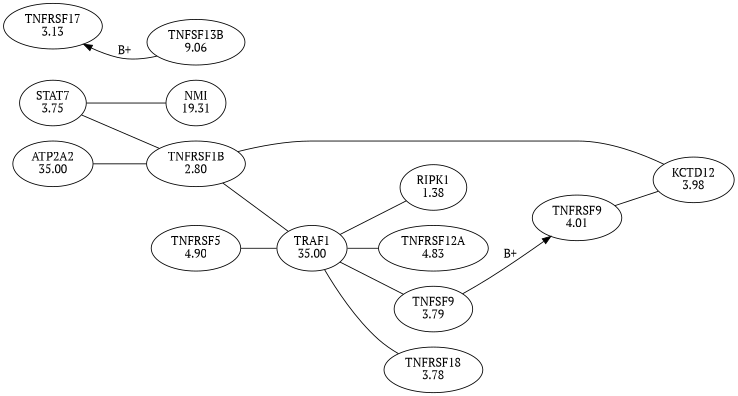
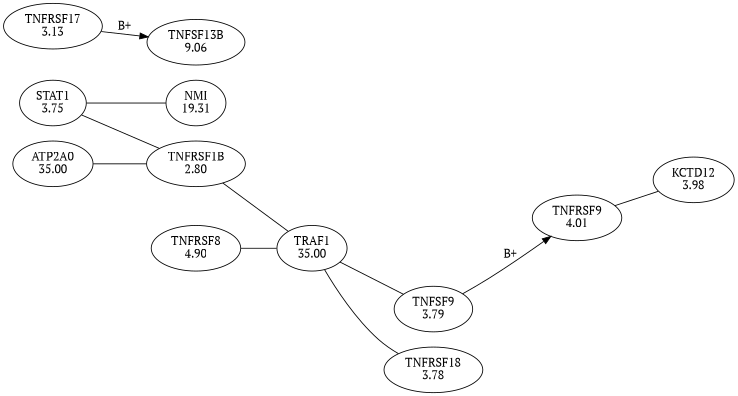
(123, 58) -> (120, 34)
(53, 103) -> (53, 103)
(452, 141) -> none
(53, 164) -> (53, 164)
(433, 187) -> none
(196, 248) -> (196, 248)
(433, 248) -> none
